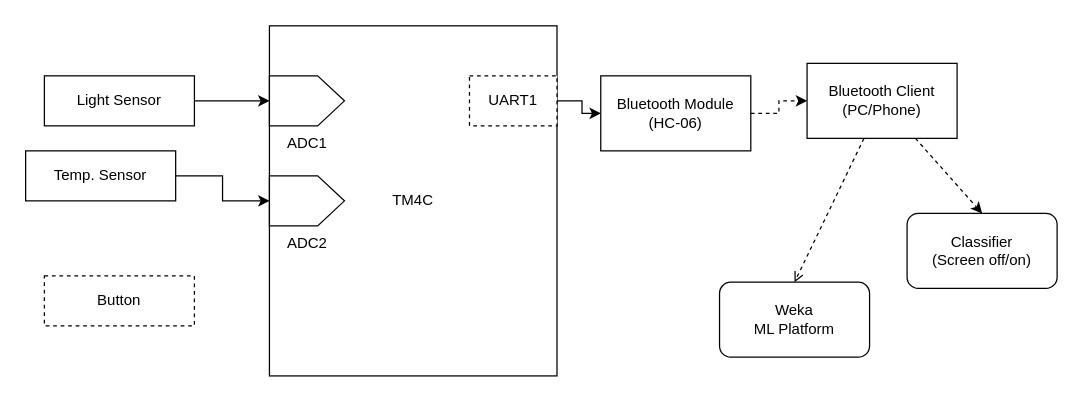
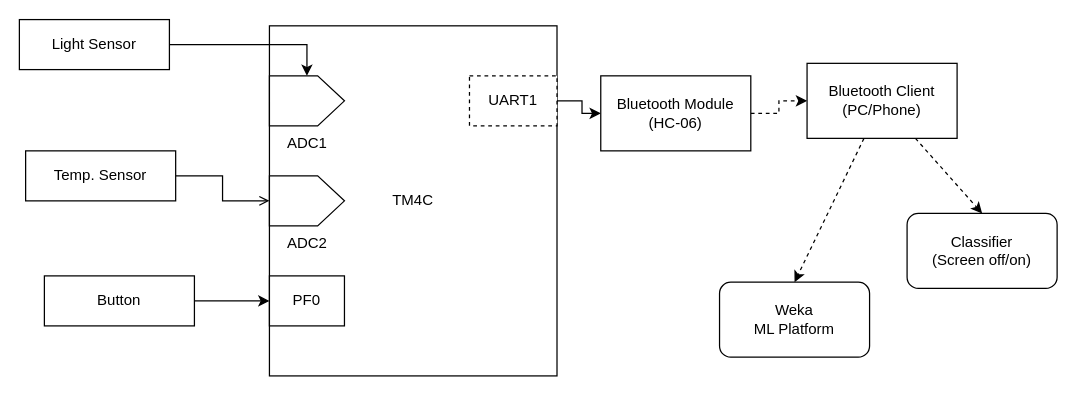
(119, 101) -> (94, 44)
(259, 201) -> (261, 201)
(797, 276) -> (799, 273)
(119, 301) -> (119, 301)
none -> (227, 301)
none -> (307, 301)
